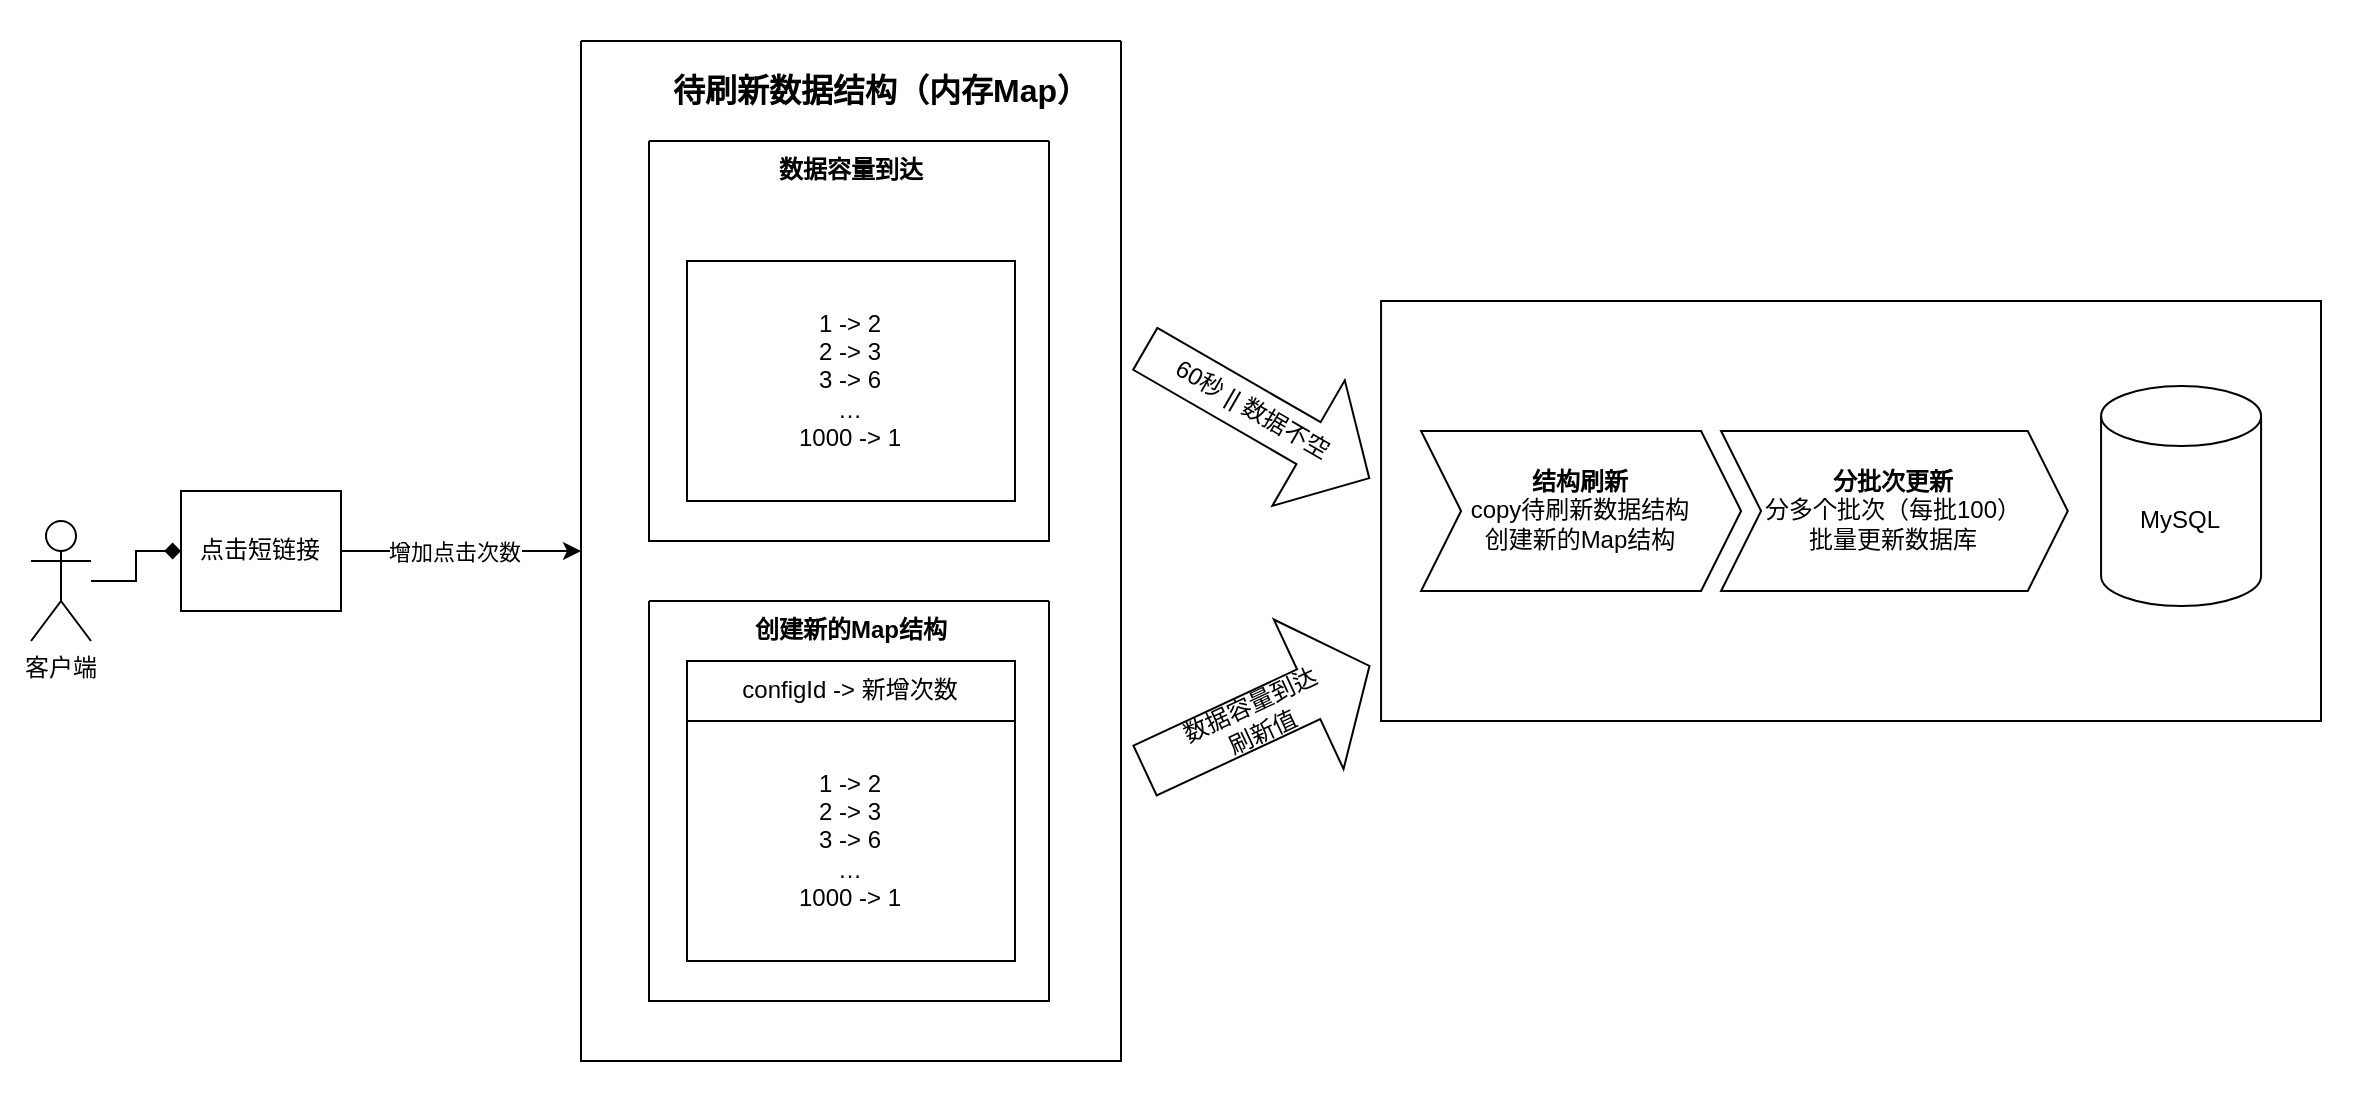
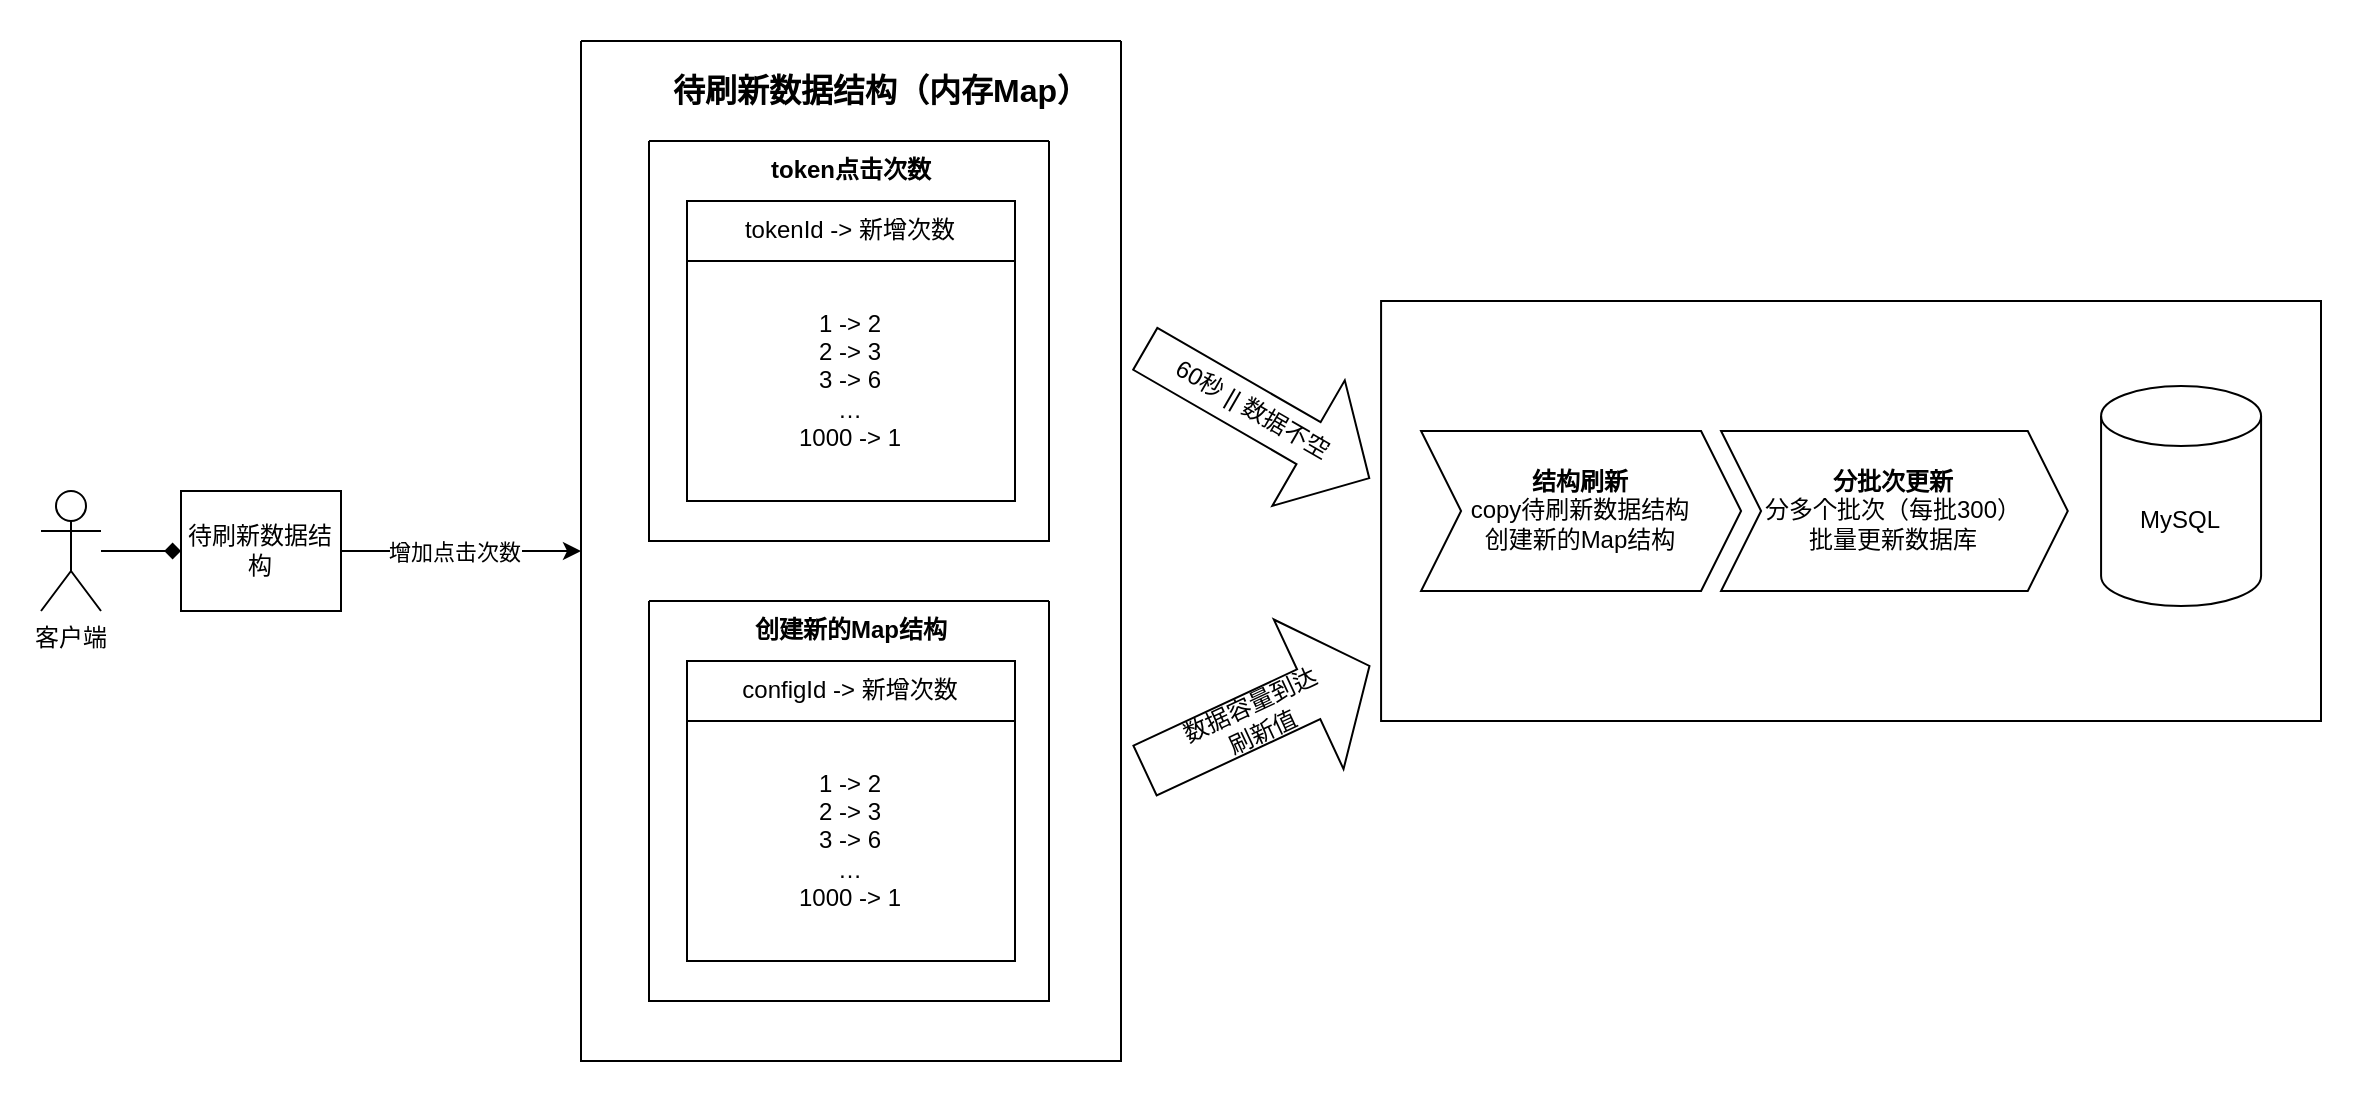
(852, 171) -> (852, 171)
none -> (851, 231)
(1894, 511) -> (1894, 511)
(261, 551) -> (261, 551)
(61, 581) -> (71, 551)
